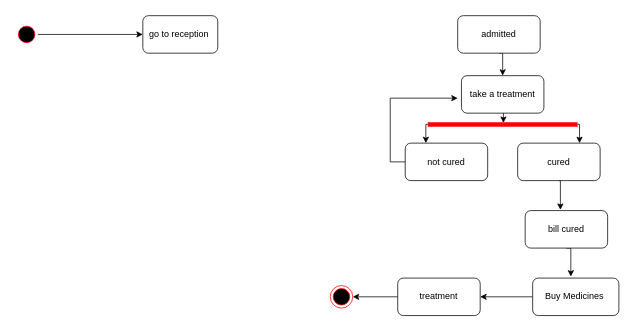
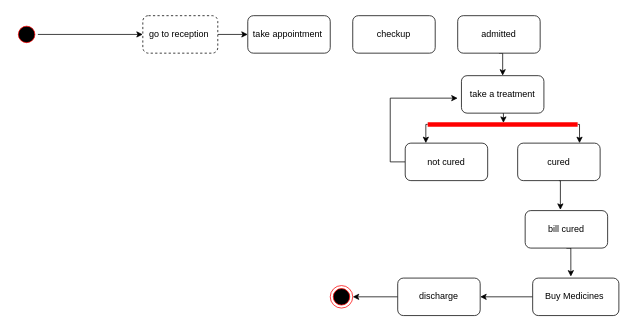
(180, 34) -> (180, 34)
none -> (230, 34)
none -> (289, 34)
none -> (394, 34)
(439, 297) -> (439, 297)
